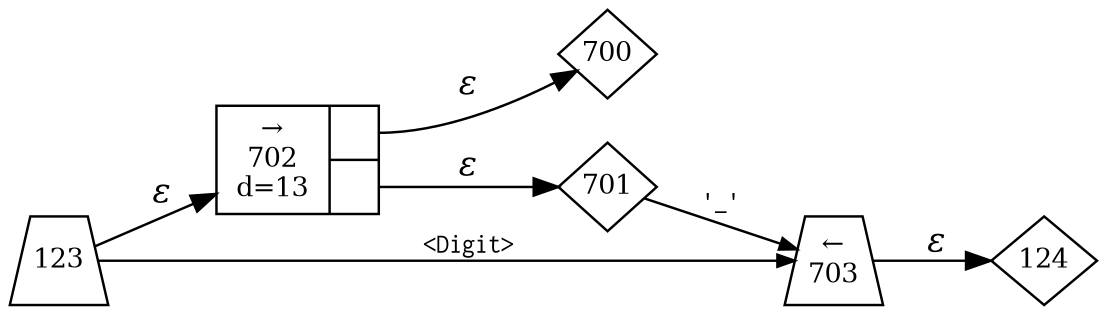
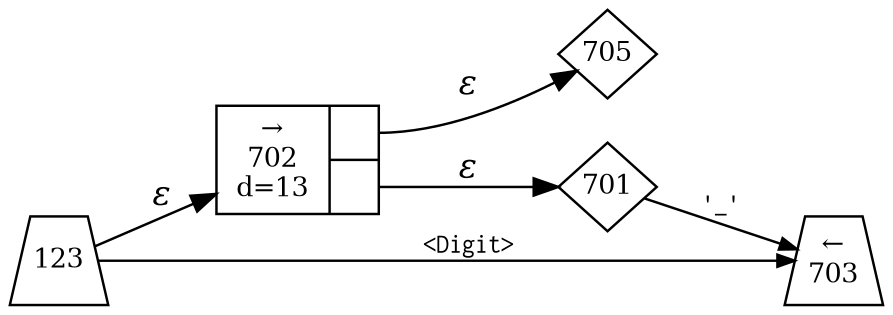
(608, 54) -> (608, 54)
(1044, 261) -> none
